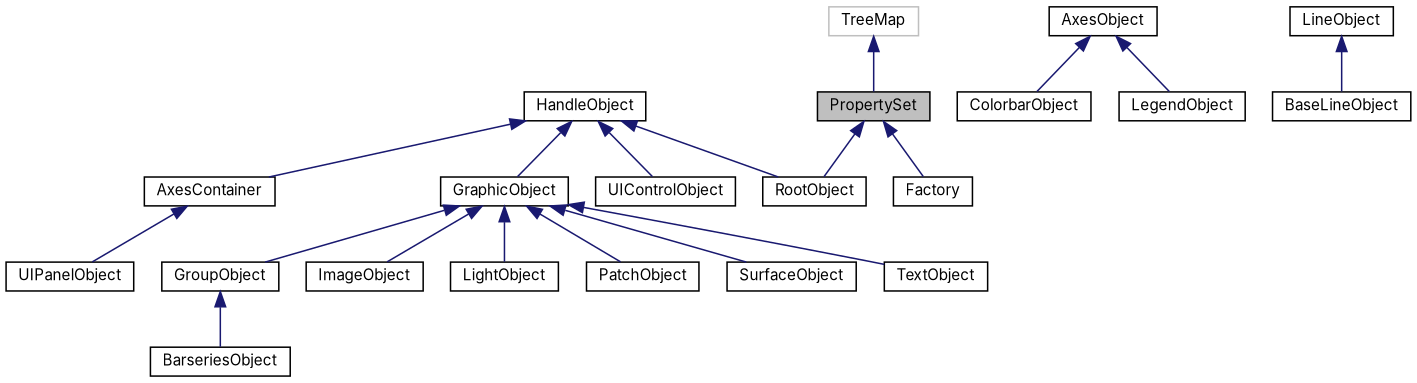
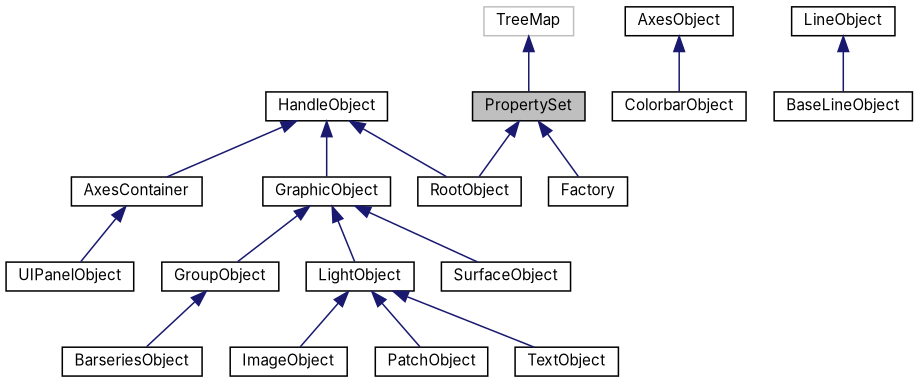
(1182, 106) -> none
(666, 191) -> none
(734, 235) -> (471, 322)
(428, 238) -> (319, 325)
(580, 238) -> (401, 325)
